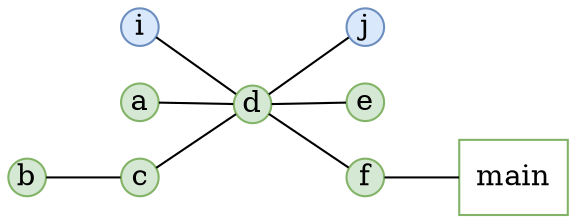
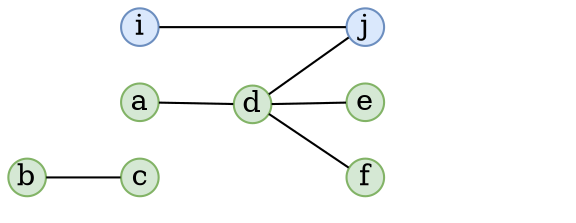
(196, 66) -> (253, 27)
(196, 141) -> none
(514, 177) -> none
